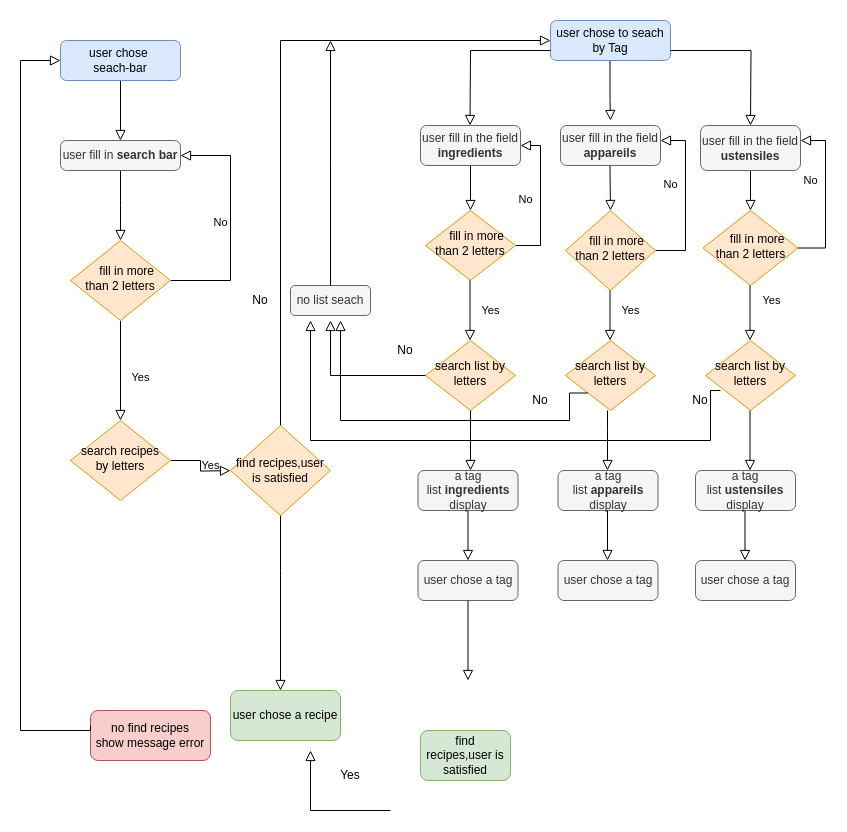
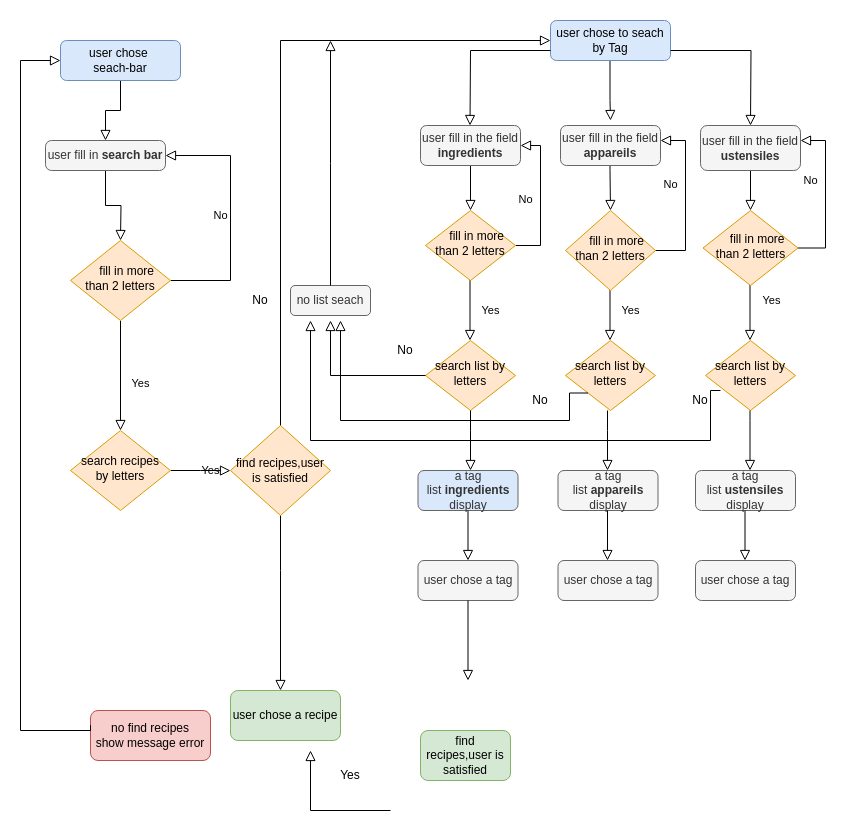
(121, 156) -> (106, 156)
(121, 461) -> (121, 471)
(468, 491) -> (468, 491)
